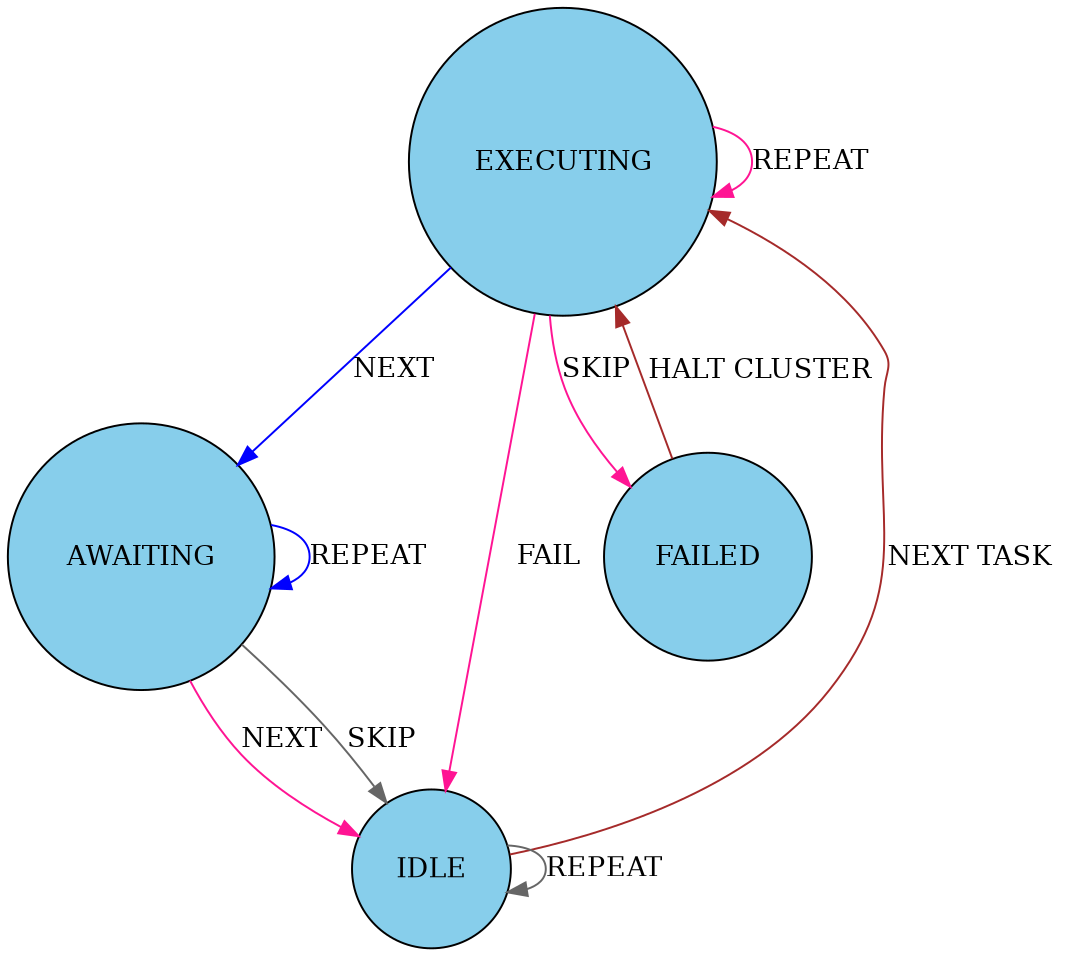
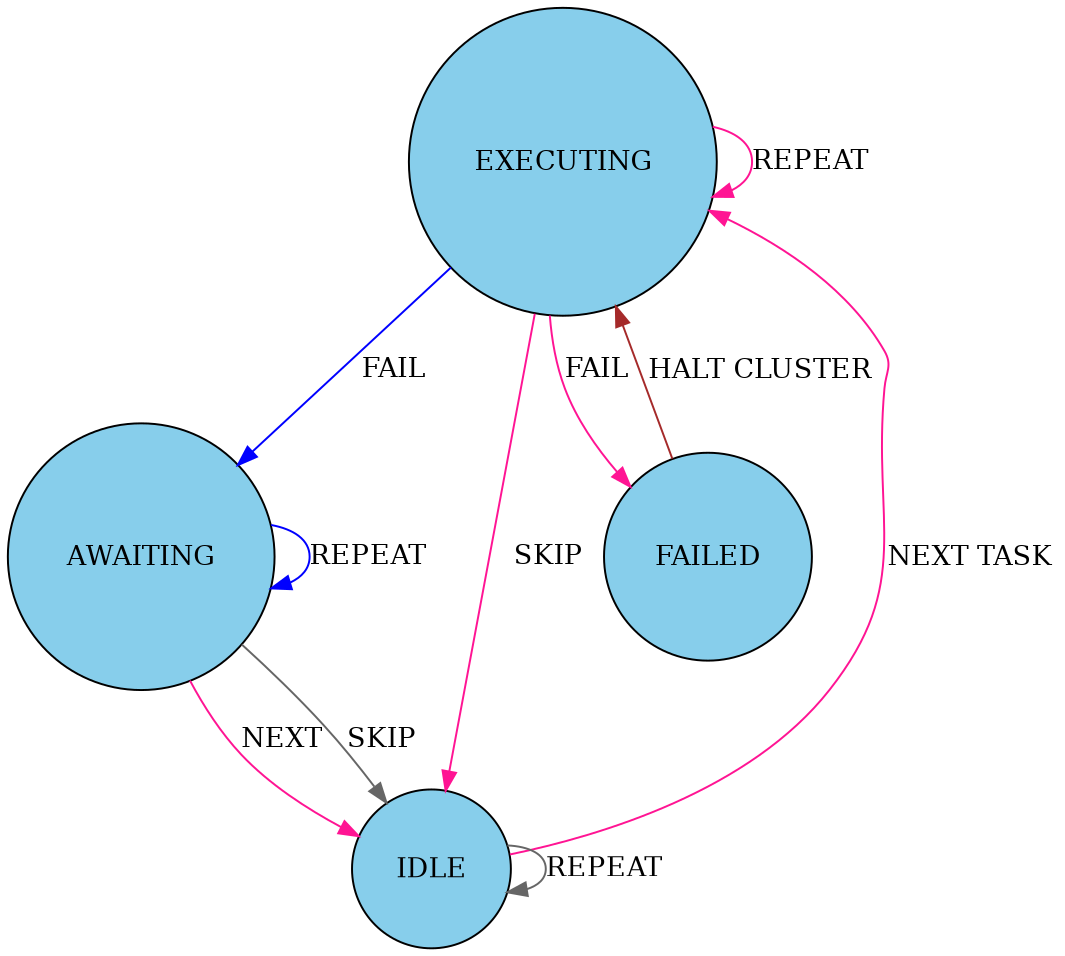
(394, 370) -> (394, 370)
(597, 370) -> (597, 370)
(549, 557) -> (549, 557)
(875, 604) -> (875, 604)
